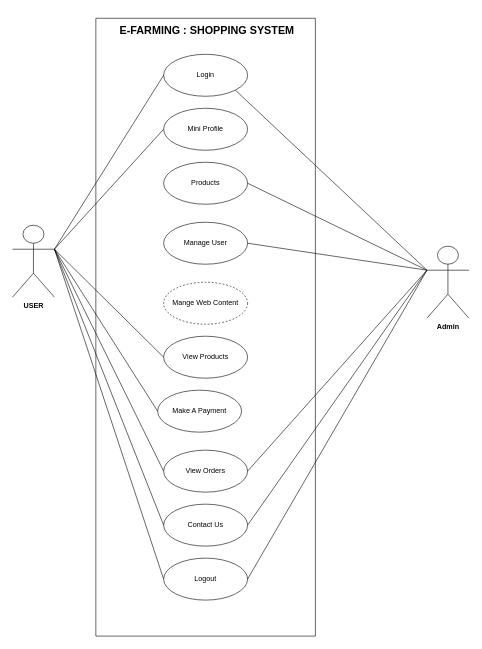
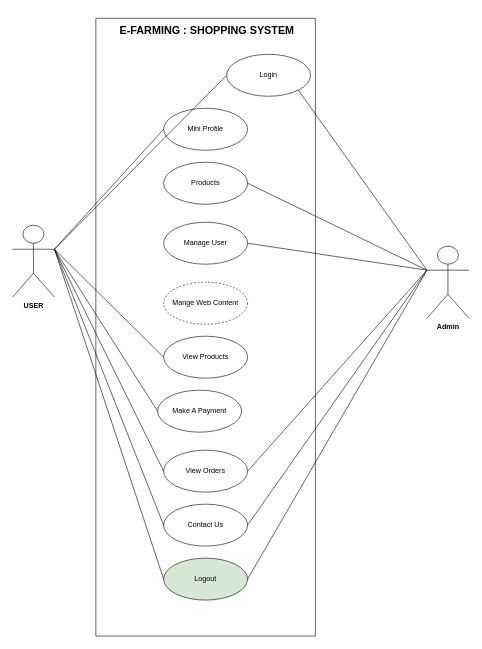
(206, 75) -> (269, 75)
(206, 579) -> (206, 579)
